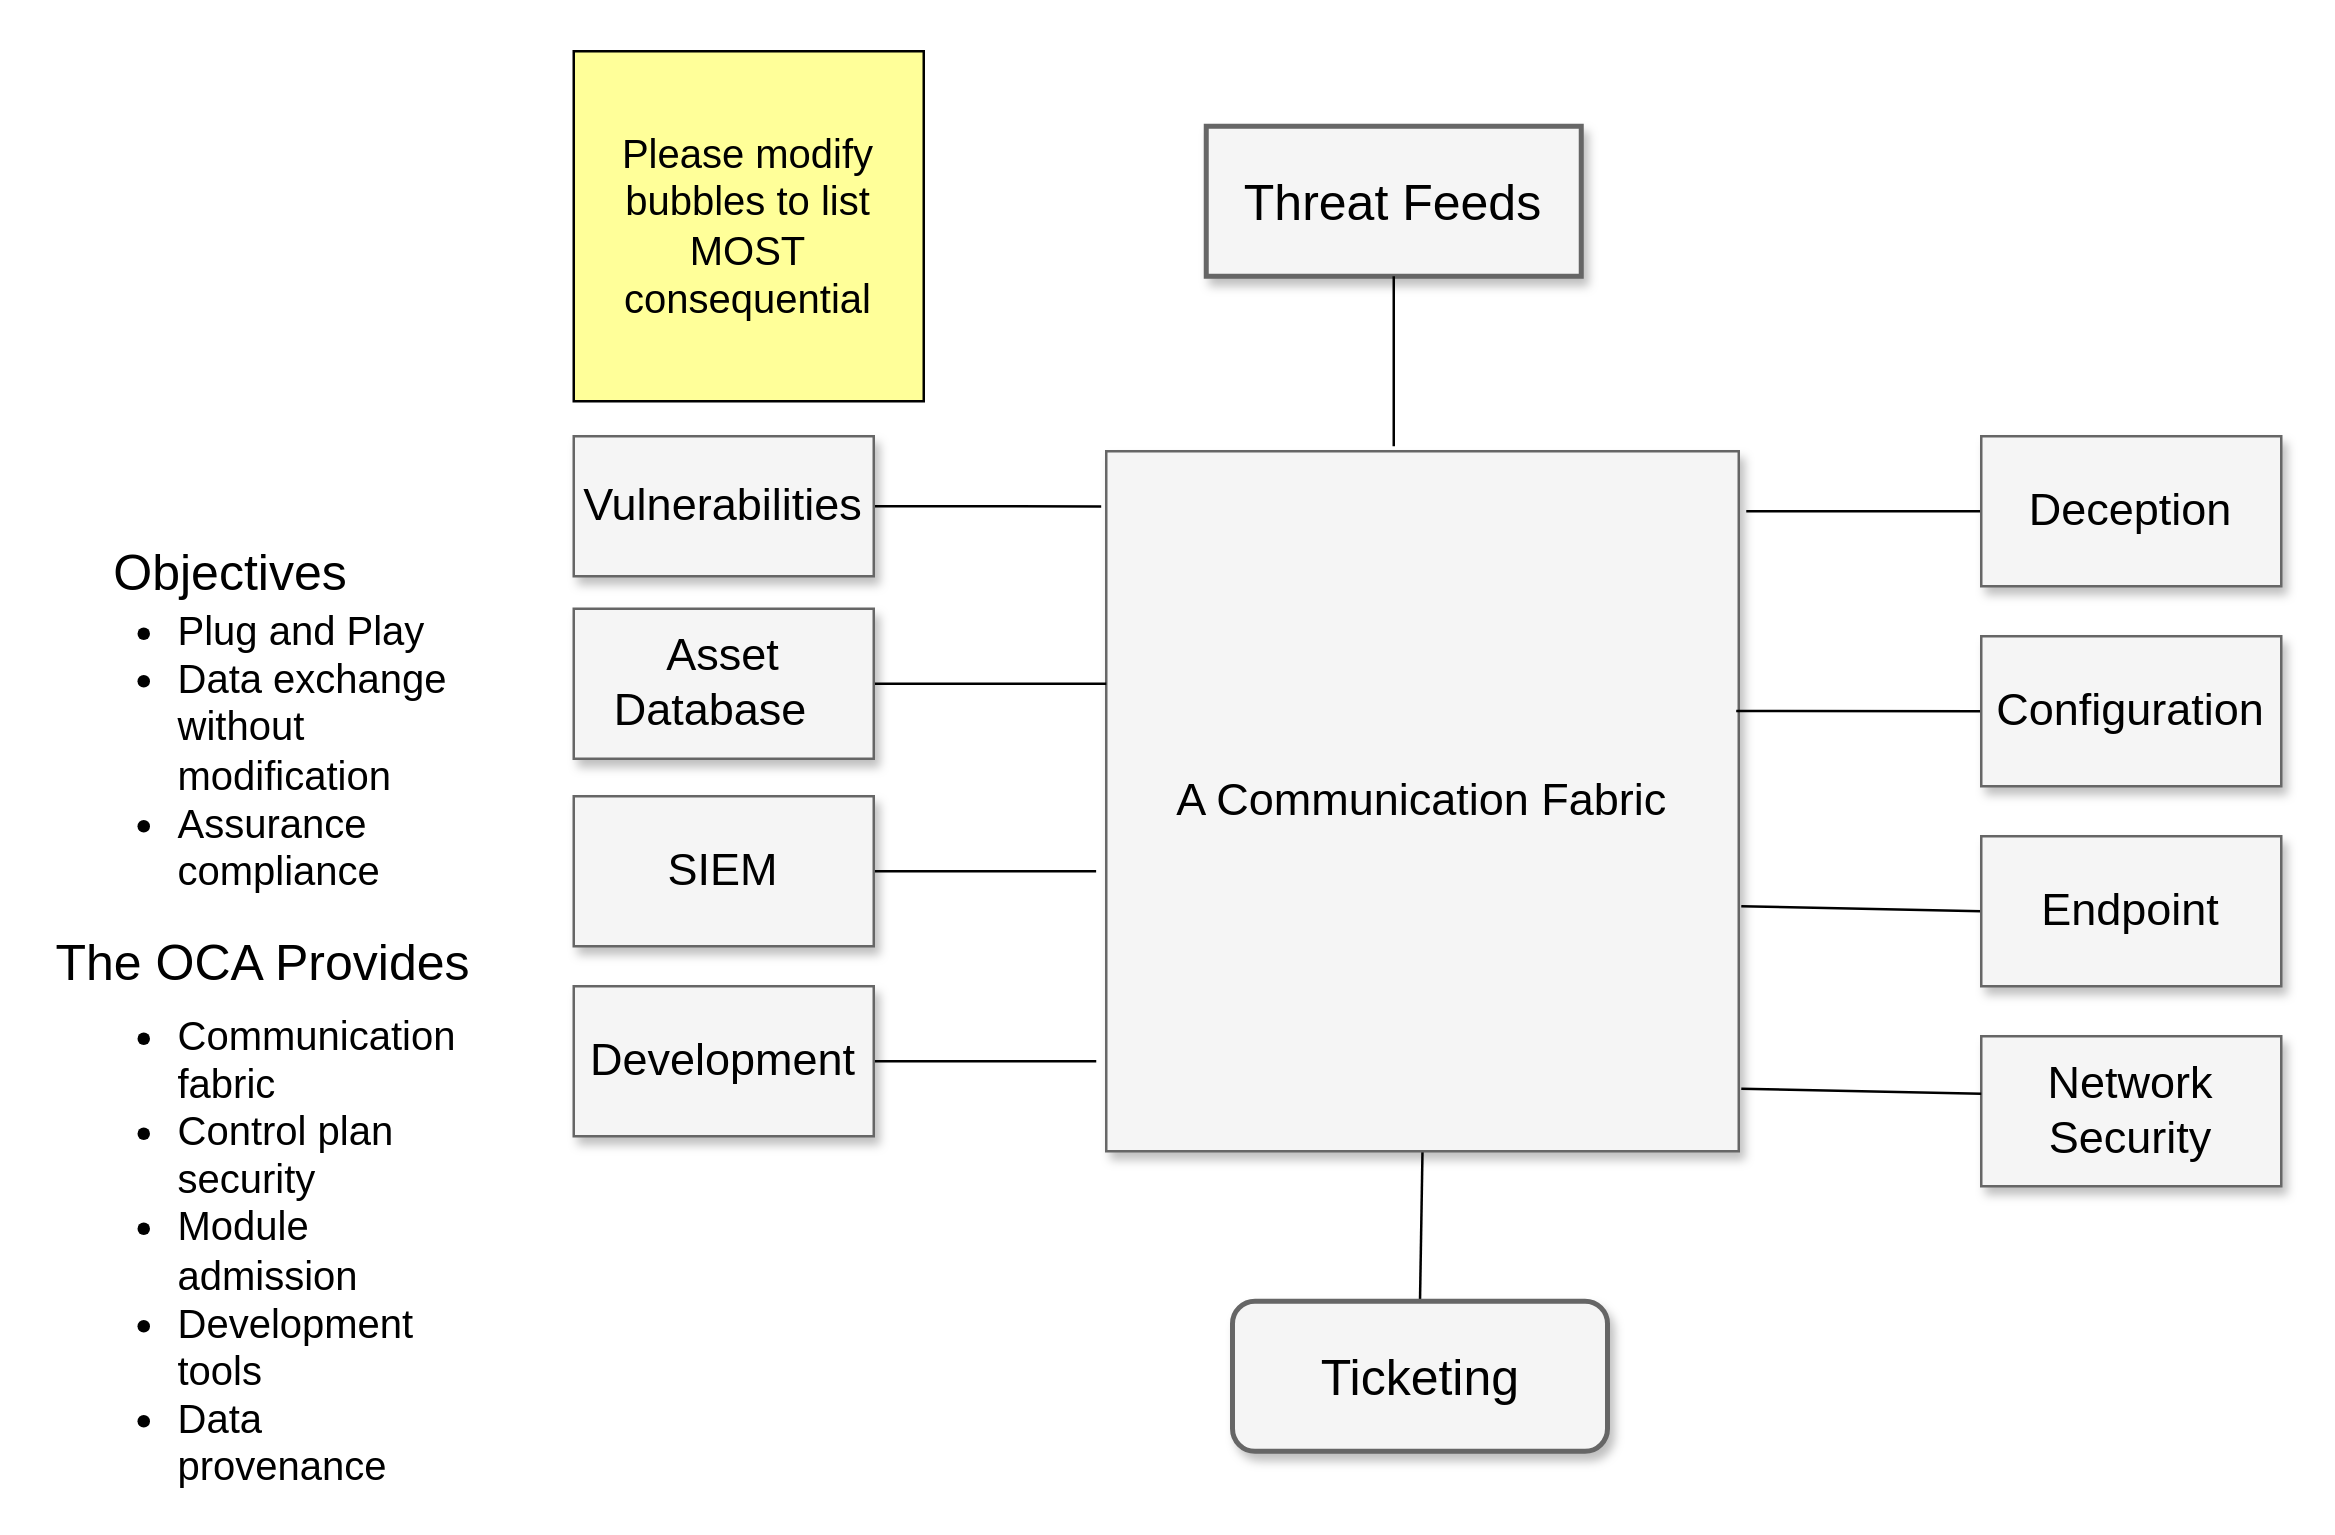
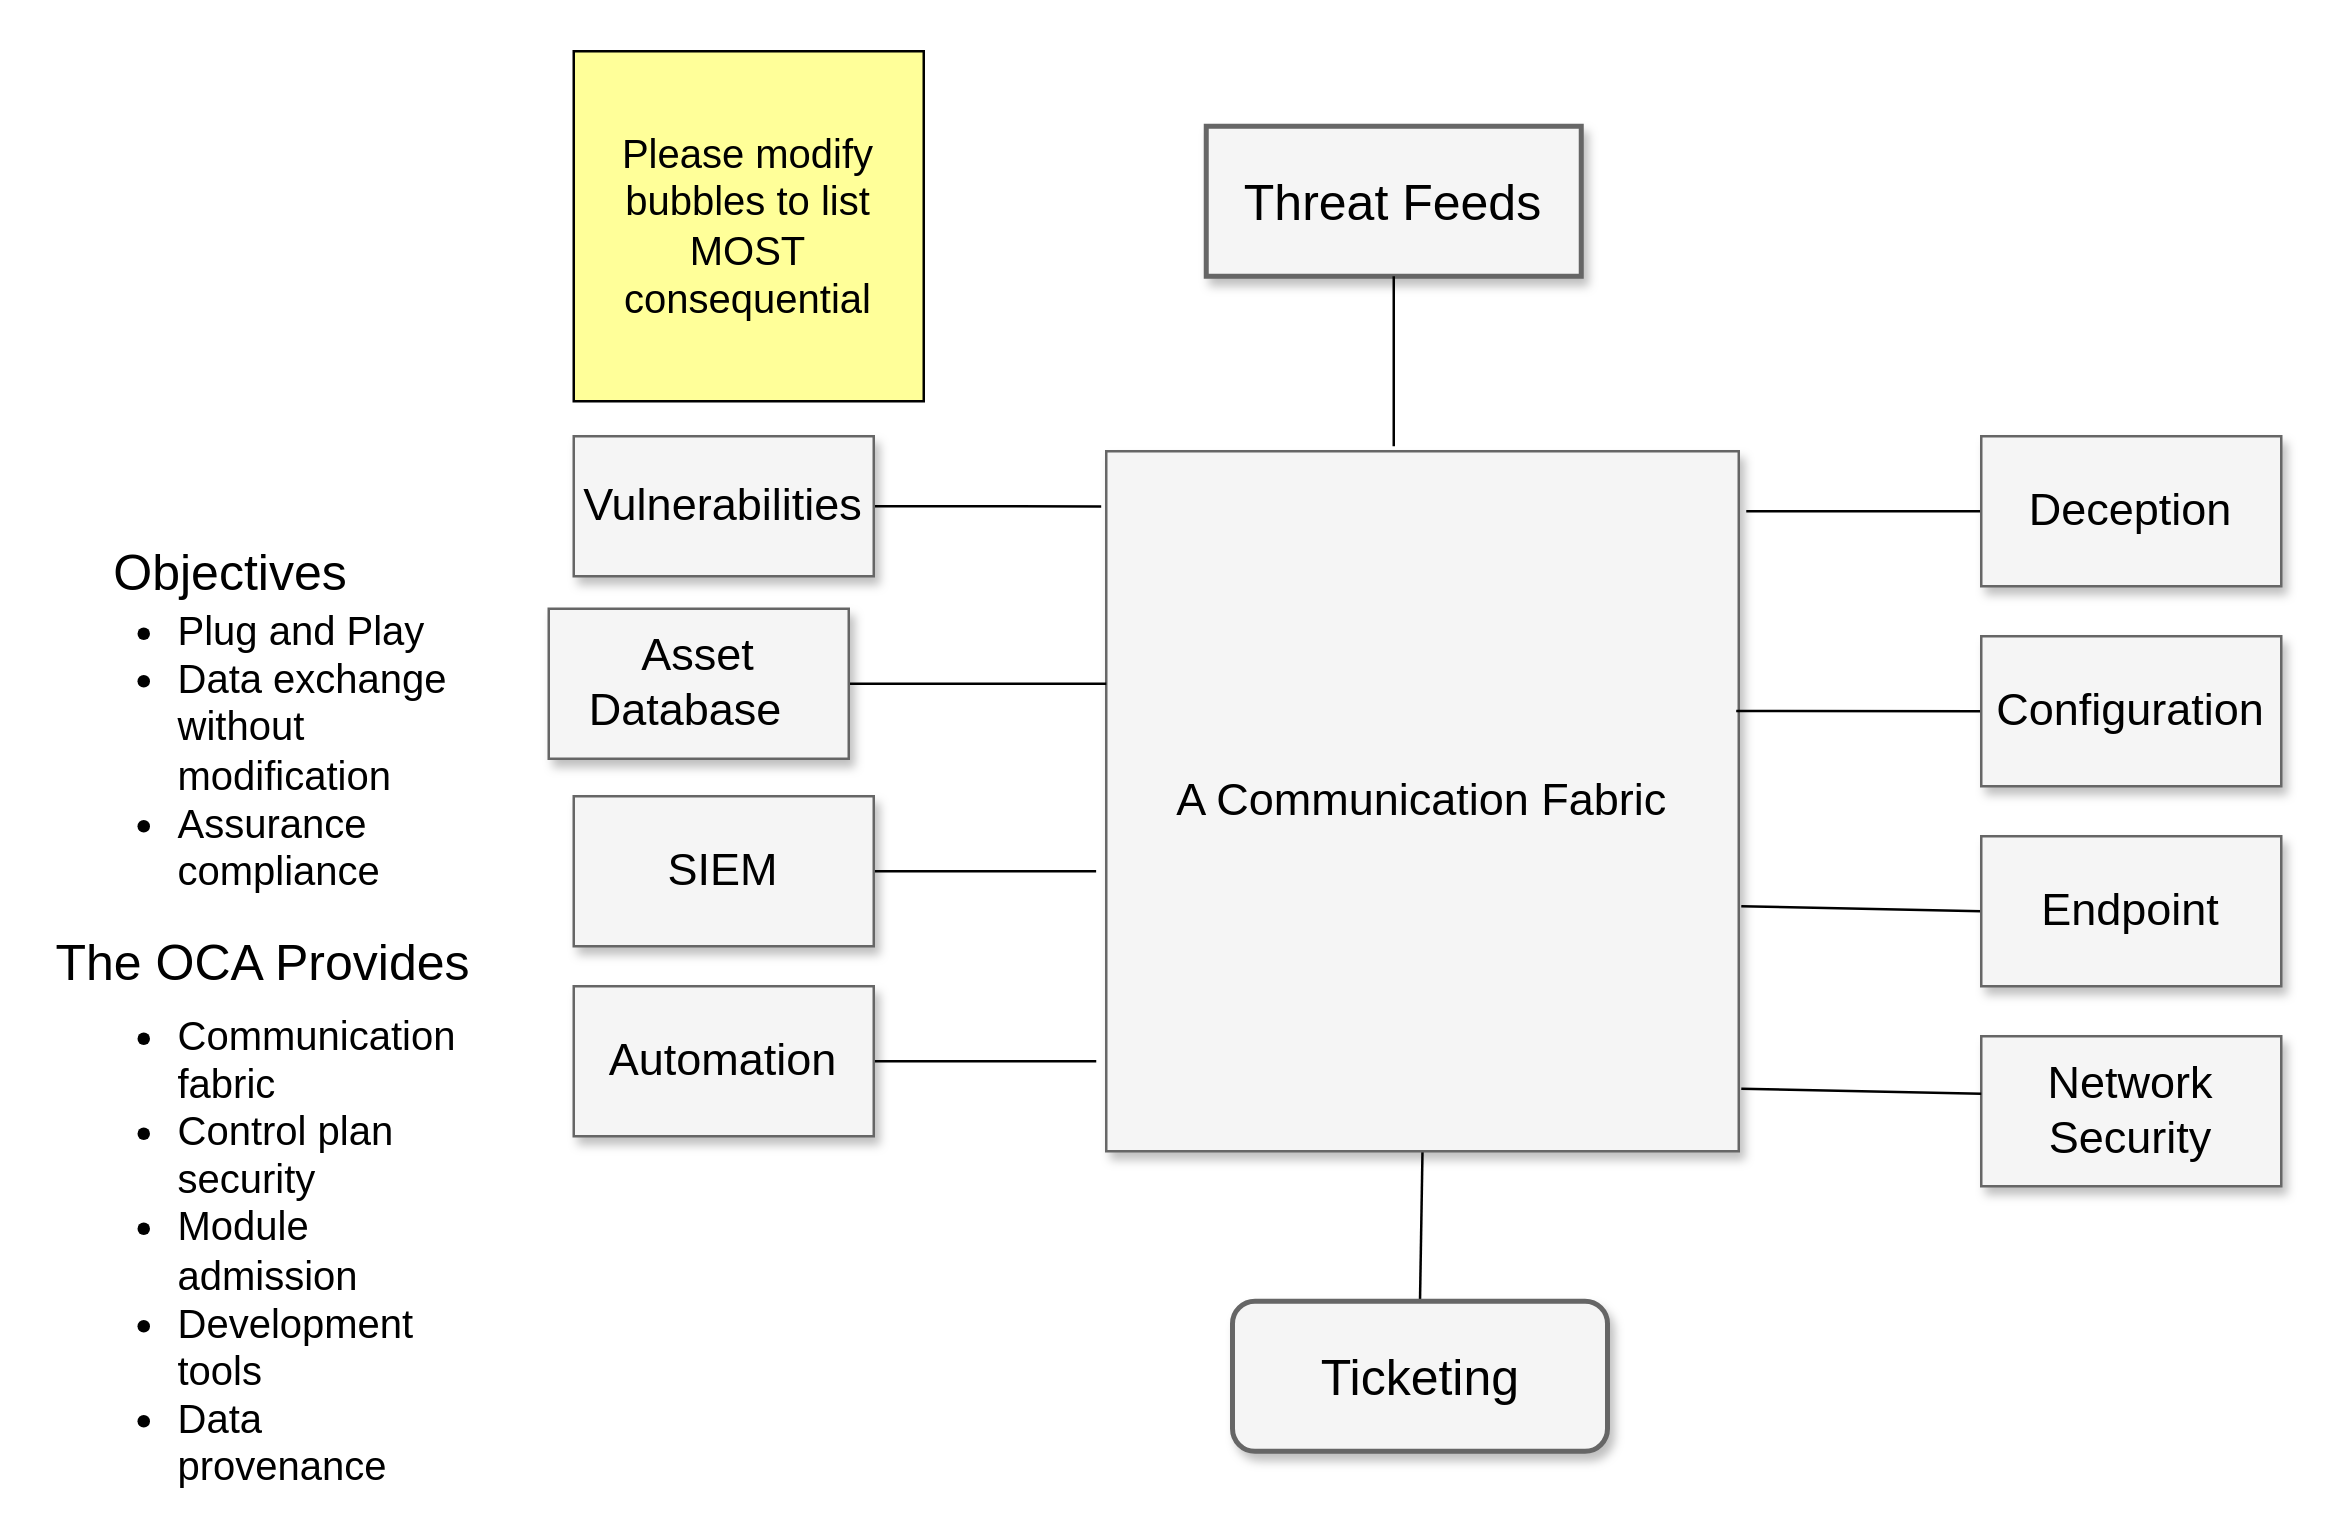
(724, 684) -> (699, 684)
(724, 1061) -> (724, 1061)
